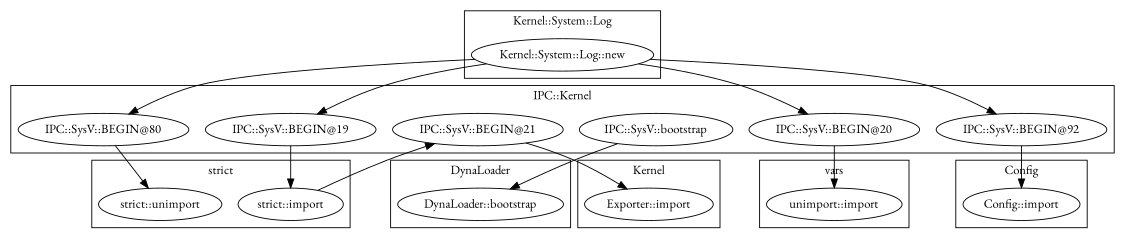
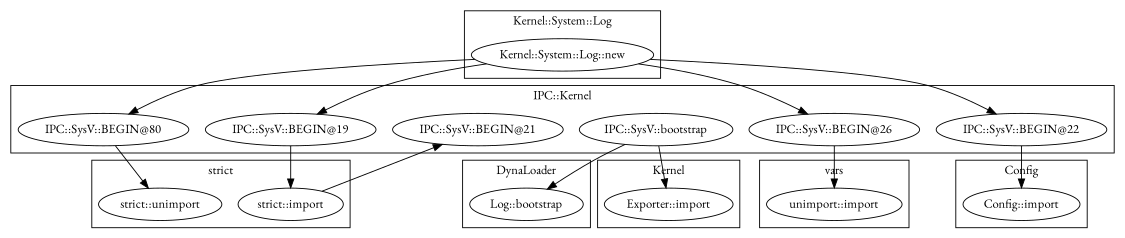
(834, 130) -> (834, 130)
(1021, 130) -> (1021, 130)
(588, 167) -> (662, 166)
(481, 204) -> (526, 204)
